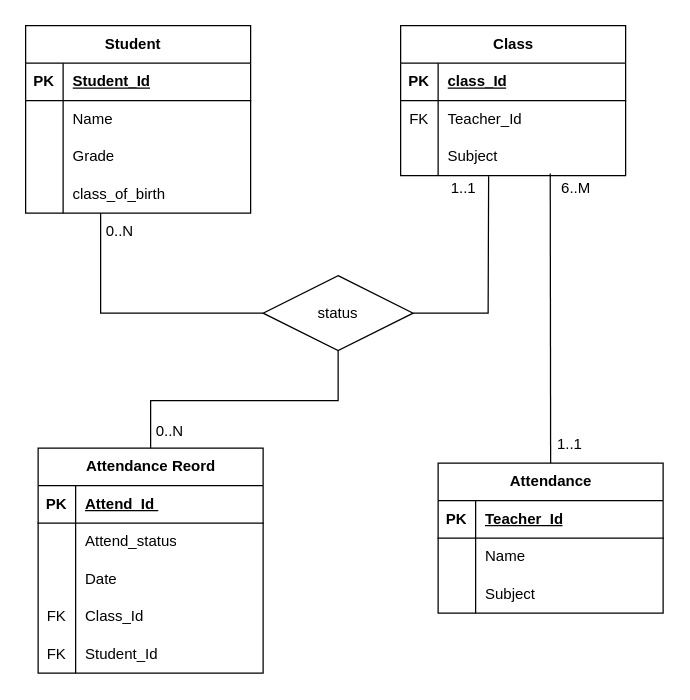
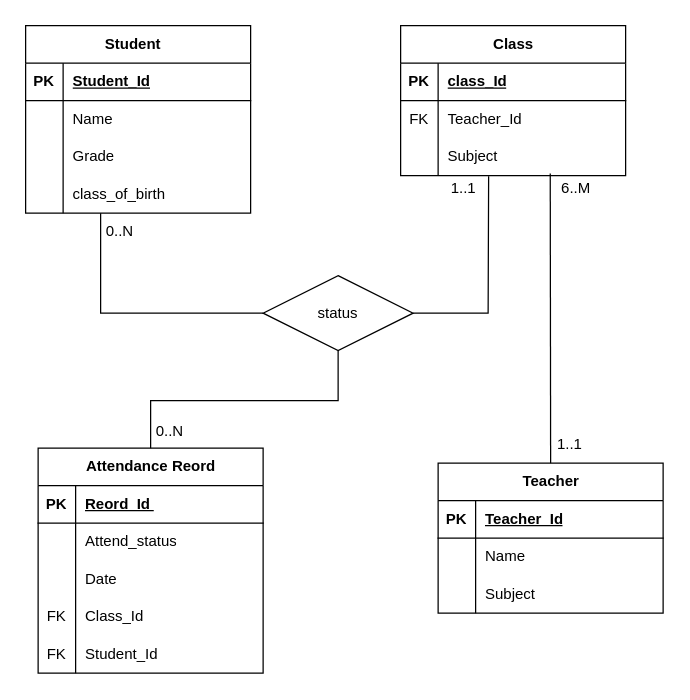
(551, 482) -> (551, 482)
(123, 504) -> (119, 504)
